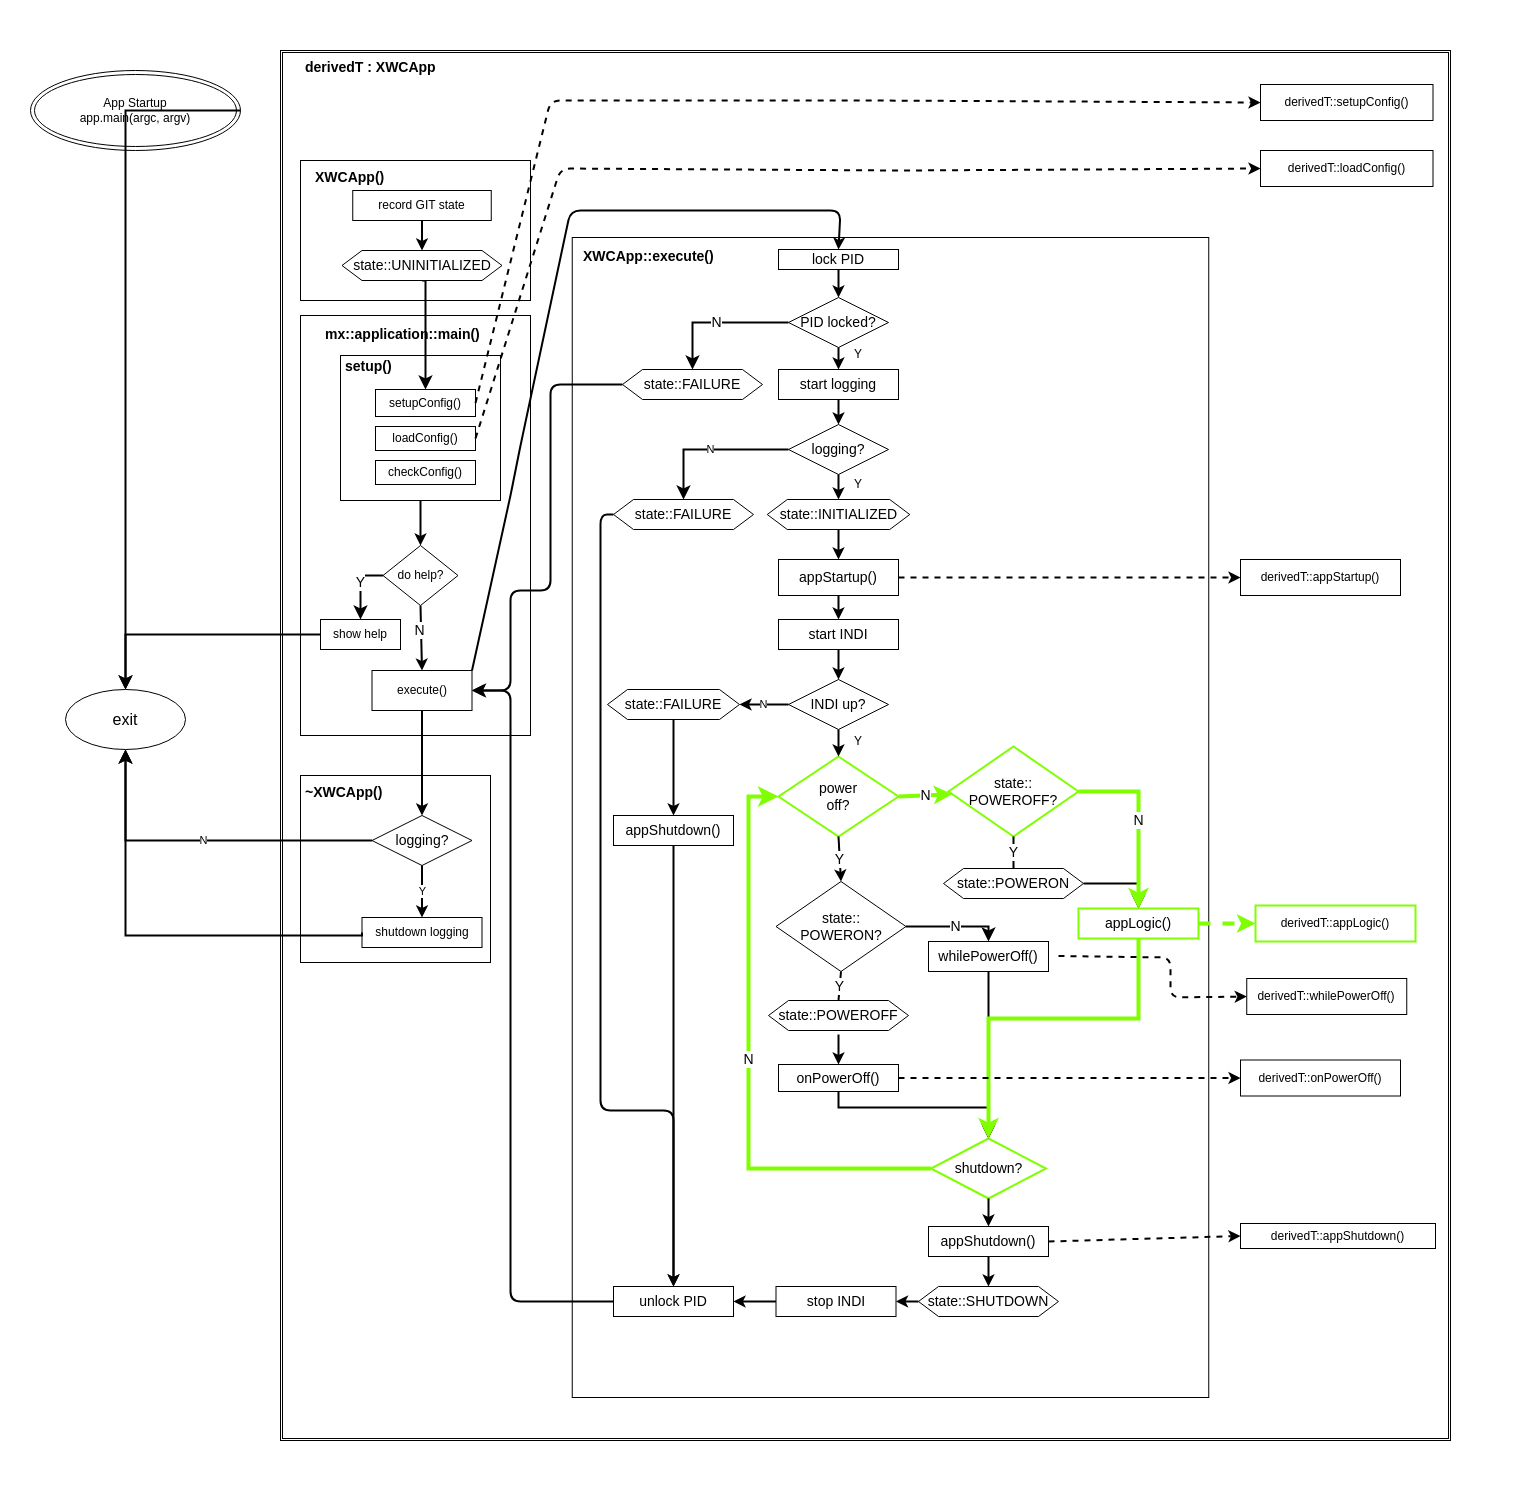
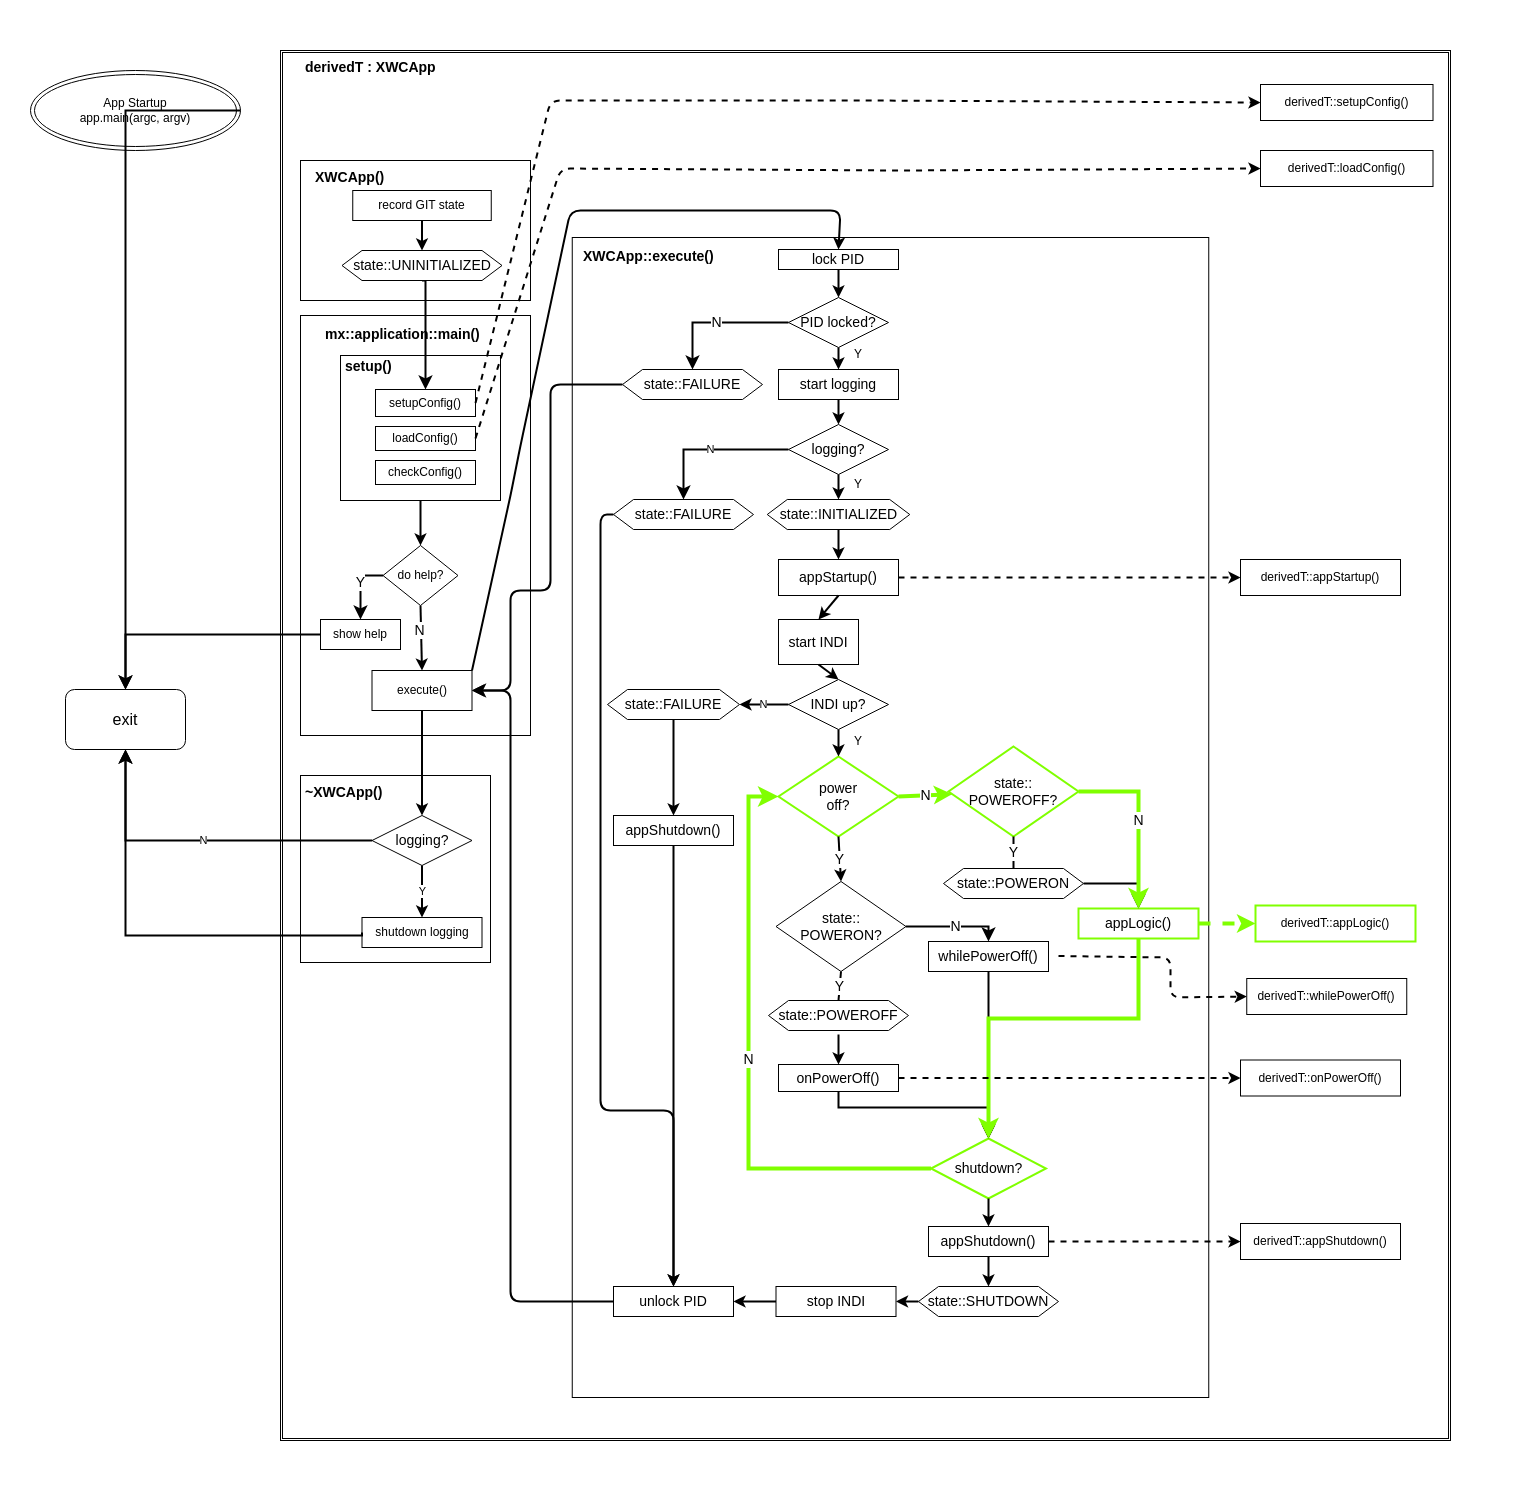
(839, 635) -> (819, 642)
(126, 720) -> (126, 720)
(1338, 1236) -> (1321, 1242)
